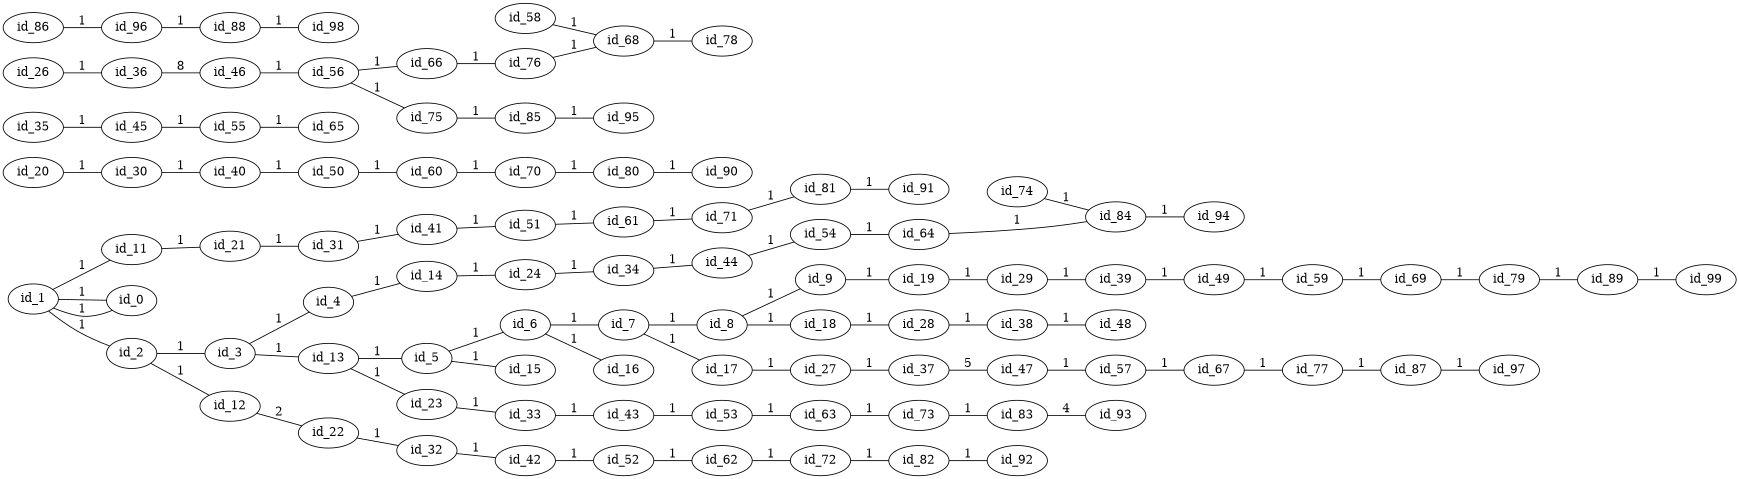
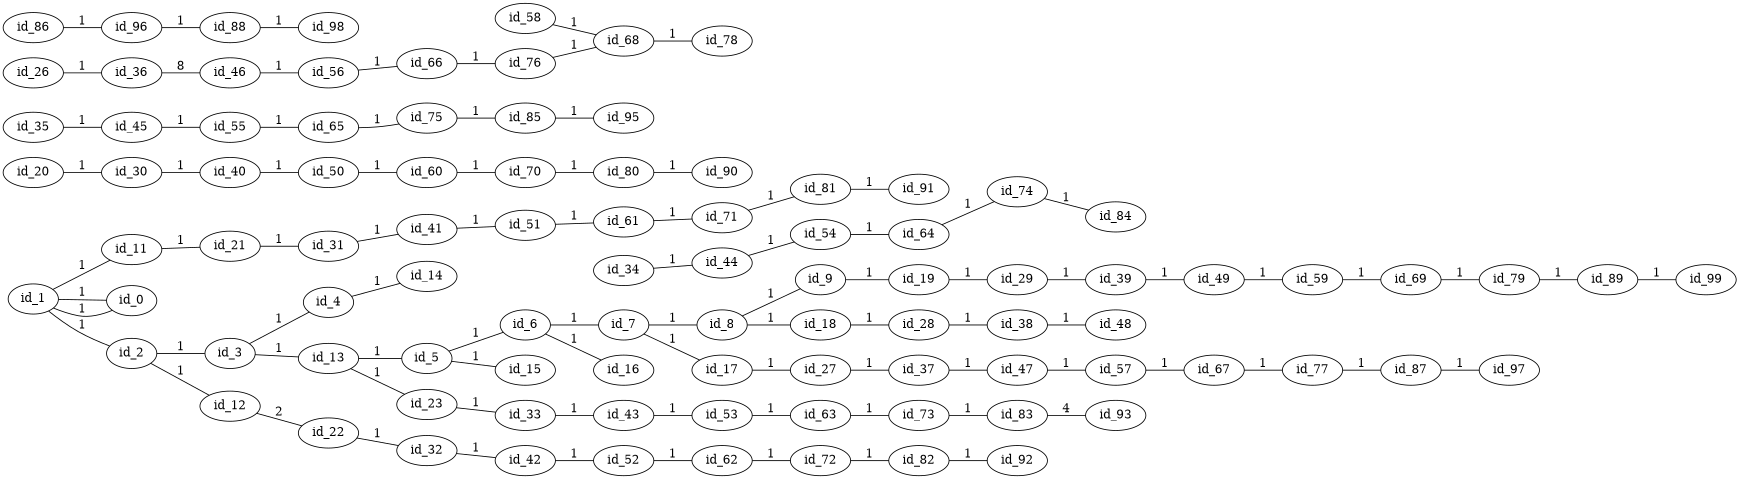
(378, 95) -> (379, 127)
(1214, 217) -> none
(1018, 230) -> (968, 213)
(525, 275) -> none
(968, 364) -> (968, 364)
